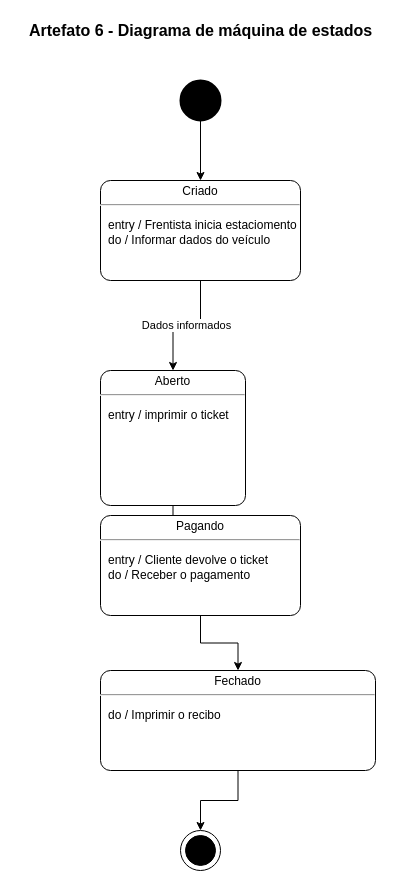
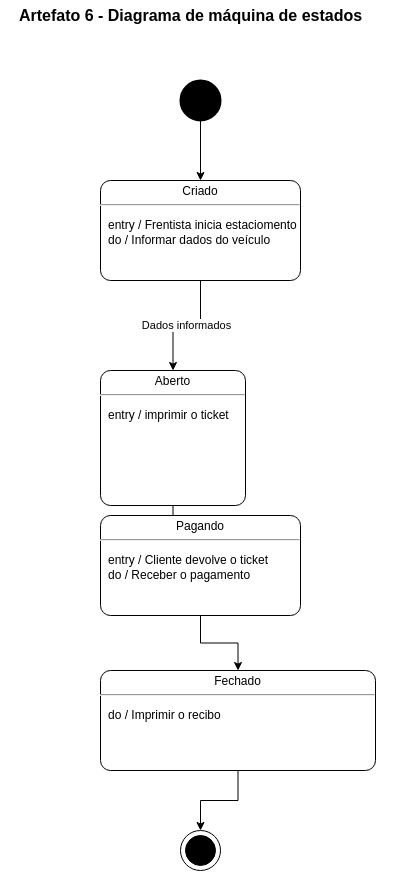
(201, 31) -> (191, 16)
